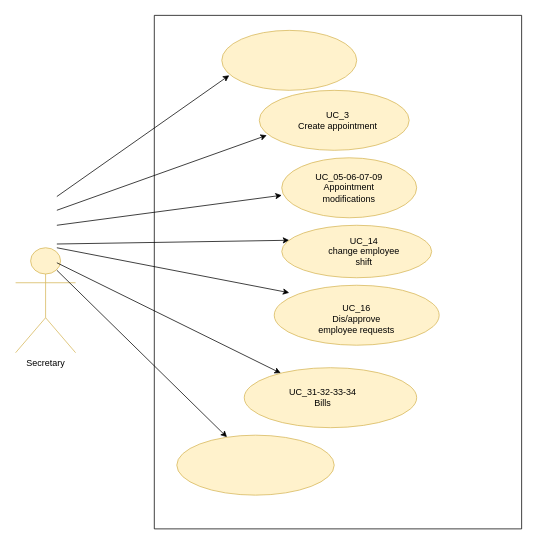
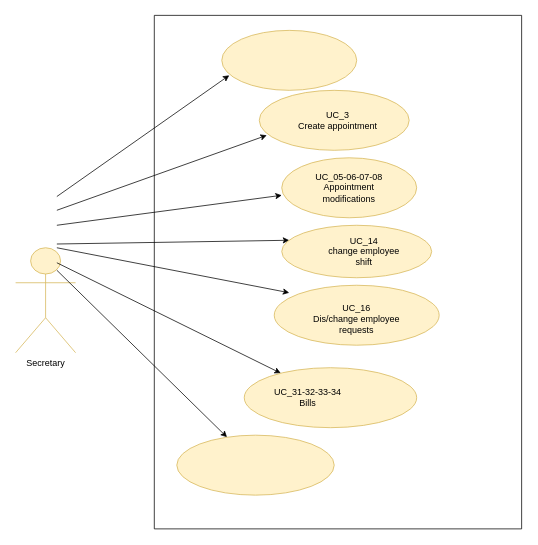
(349, 188) -> (349, 188)
(357, 319) -> (357, 319)
(323, 398) -> (308, 398)
